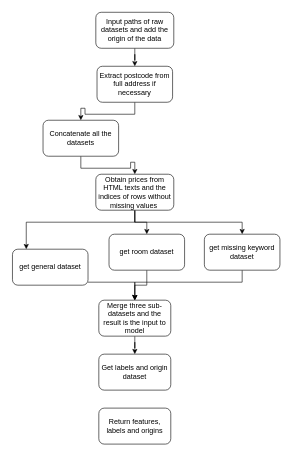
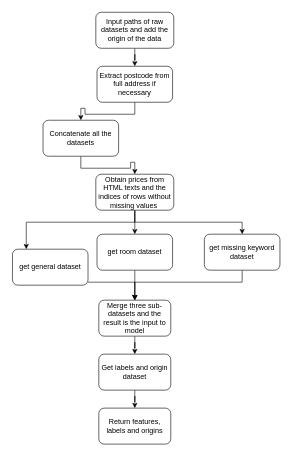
(147, 252) -> (135, 252)
none -> (135, 399)
